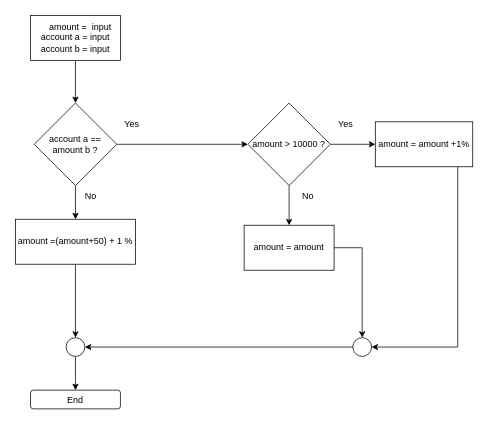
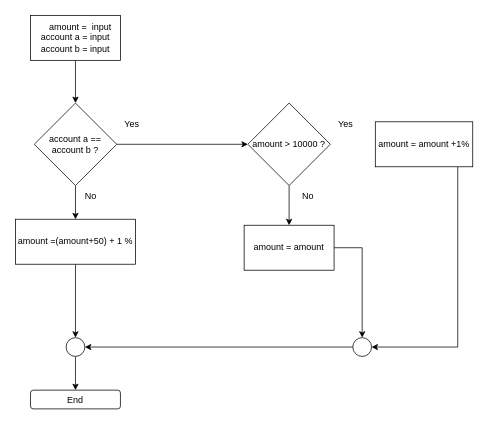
(75, 144) -> (75, 144)
(350, 144) -> none
